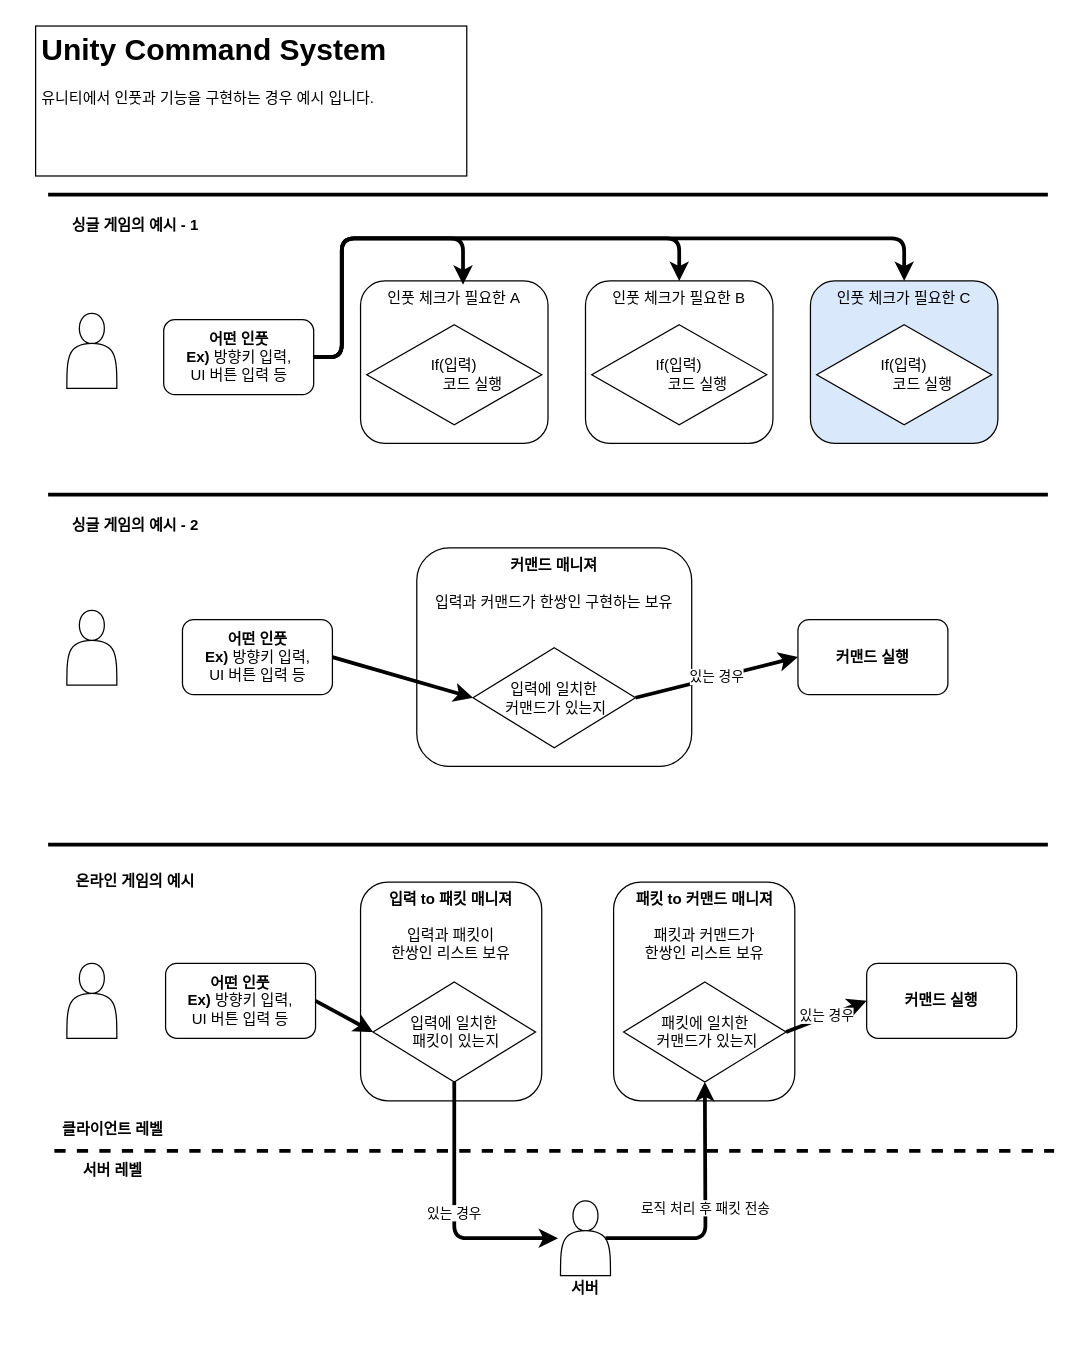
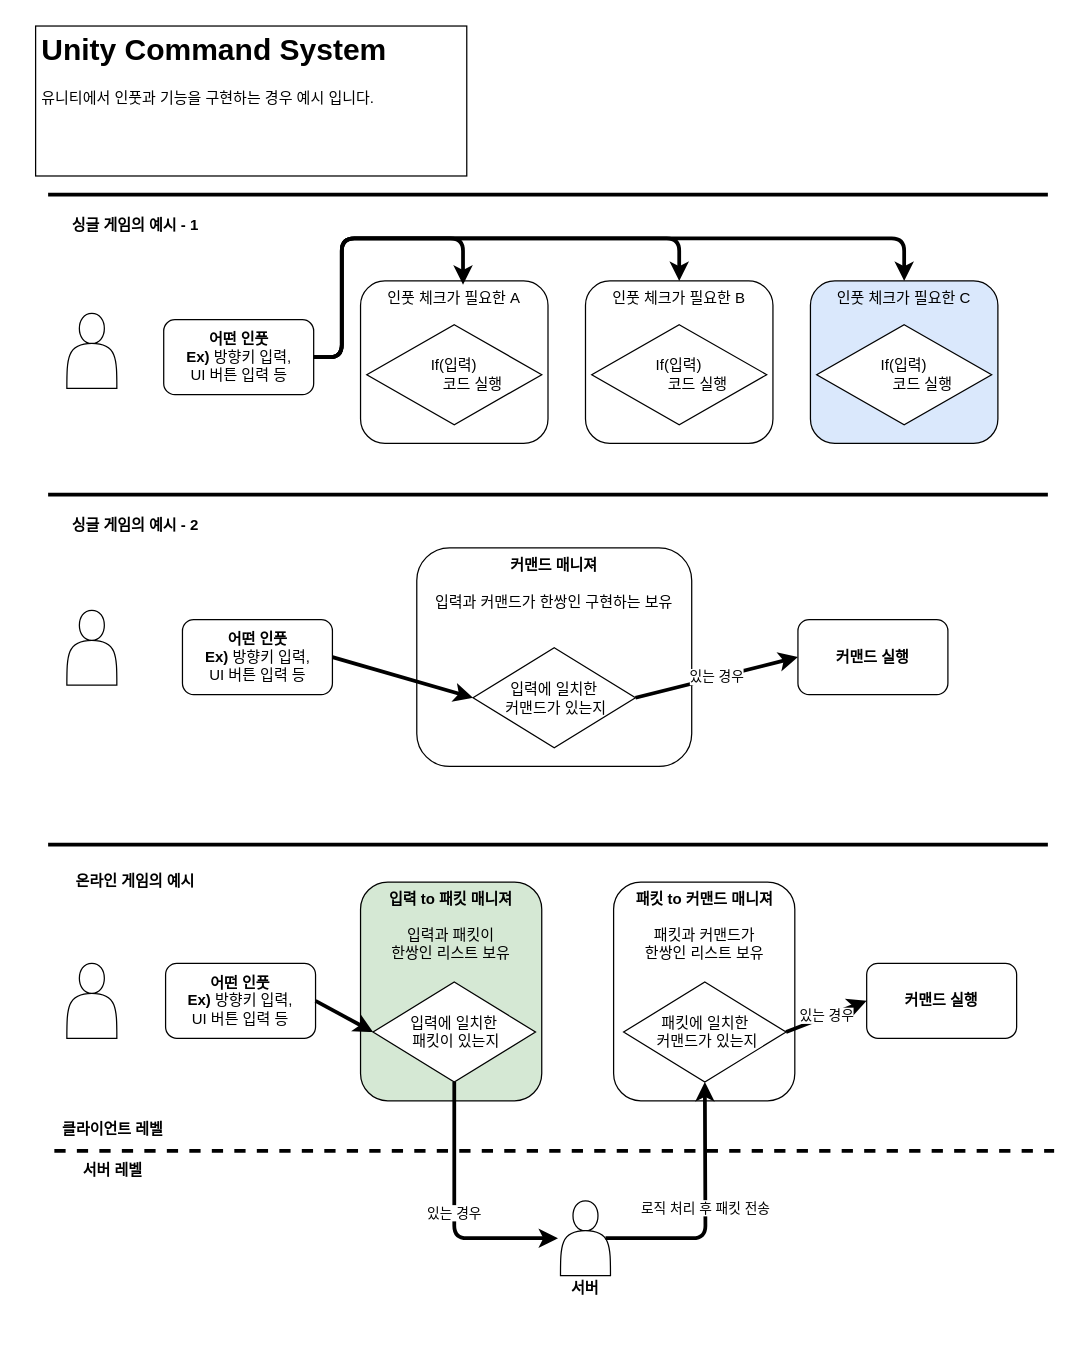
(451, 918) -> (451, 918)
